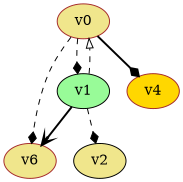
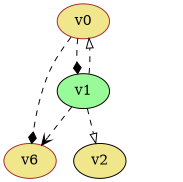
(153, 91) -> none
(90, 121) -> (90, 121)
(60, 122) -> (60, 122)
